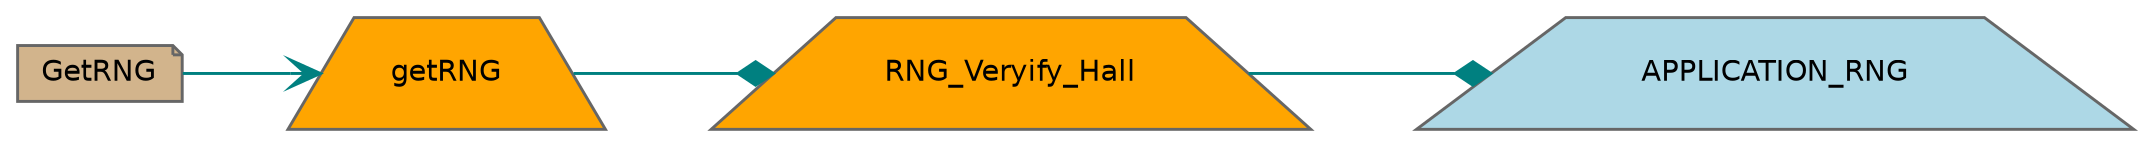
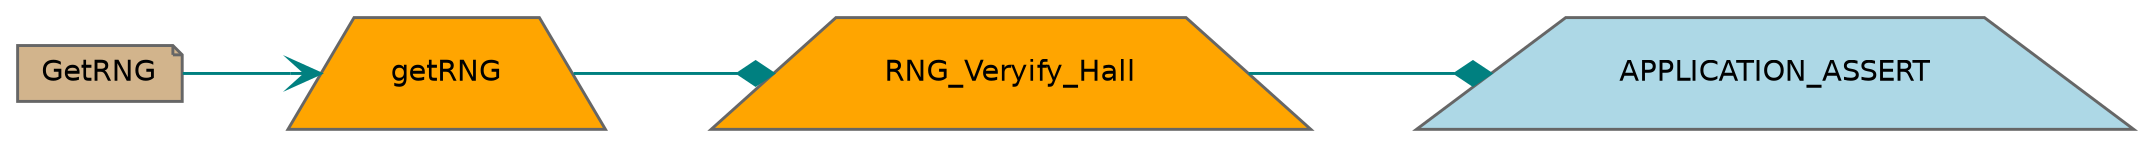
(1775, 73) -> (1775, 73)
